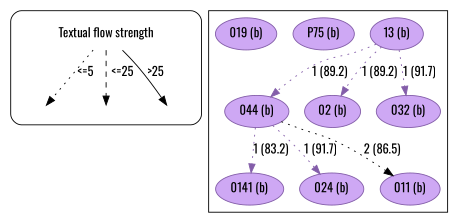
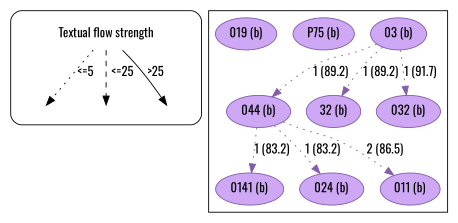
(397, 34) -> (399, 34)
(333, 111) -> (333, 111)
(336, 141) -> (337, 140)
(321, 150) -> (323, 150)
